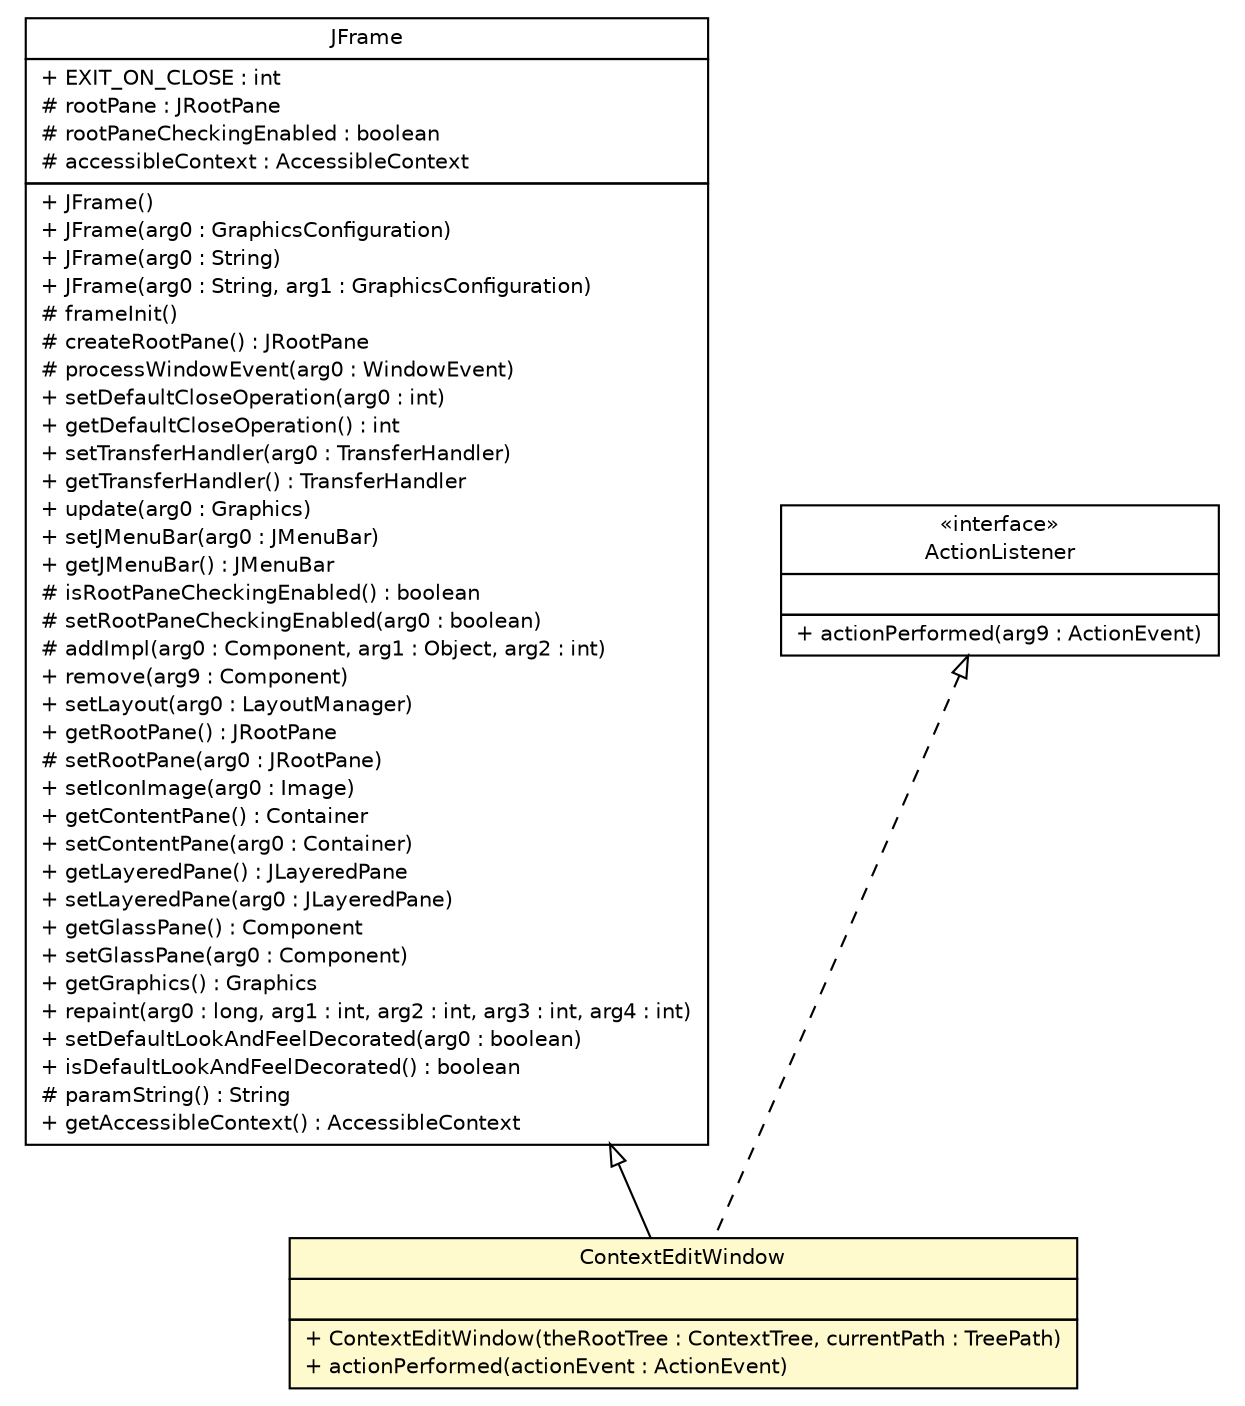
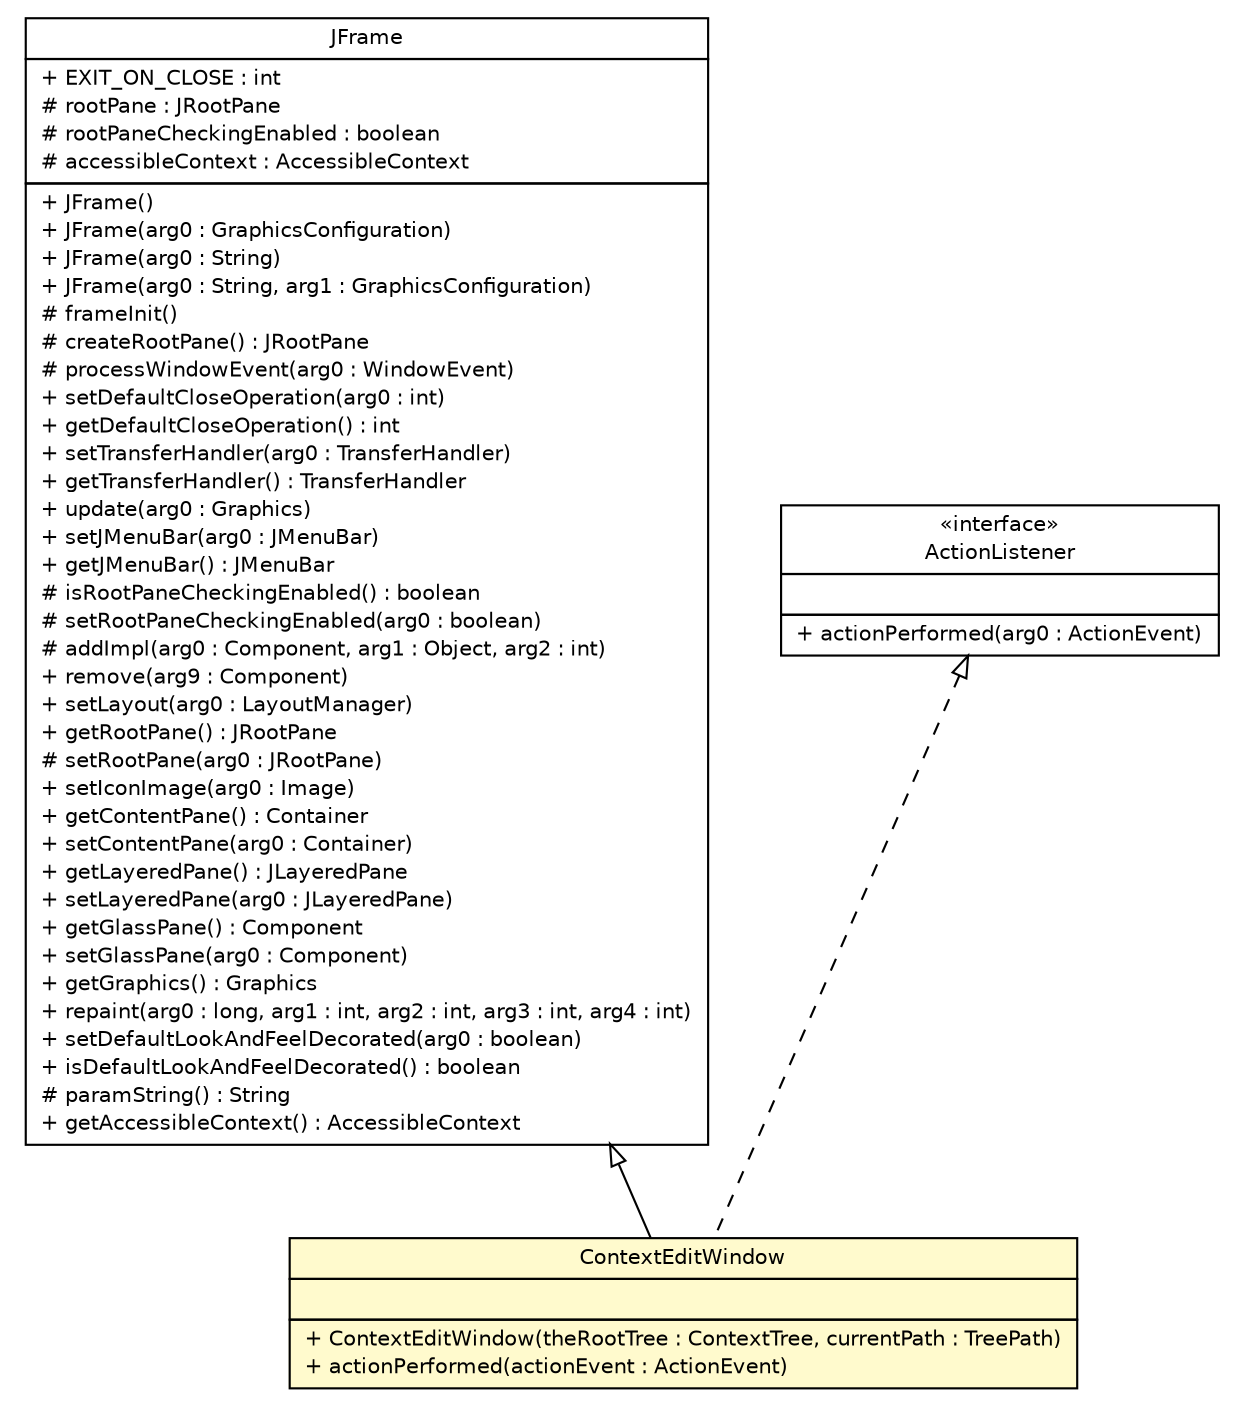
(1000, 634) -> (1000, 634)
